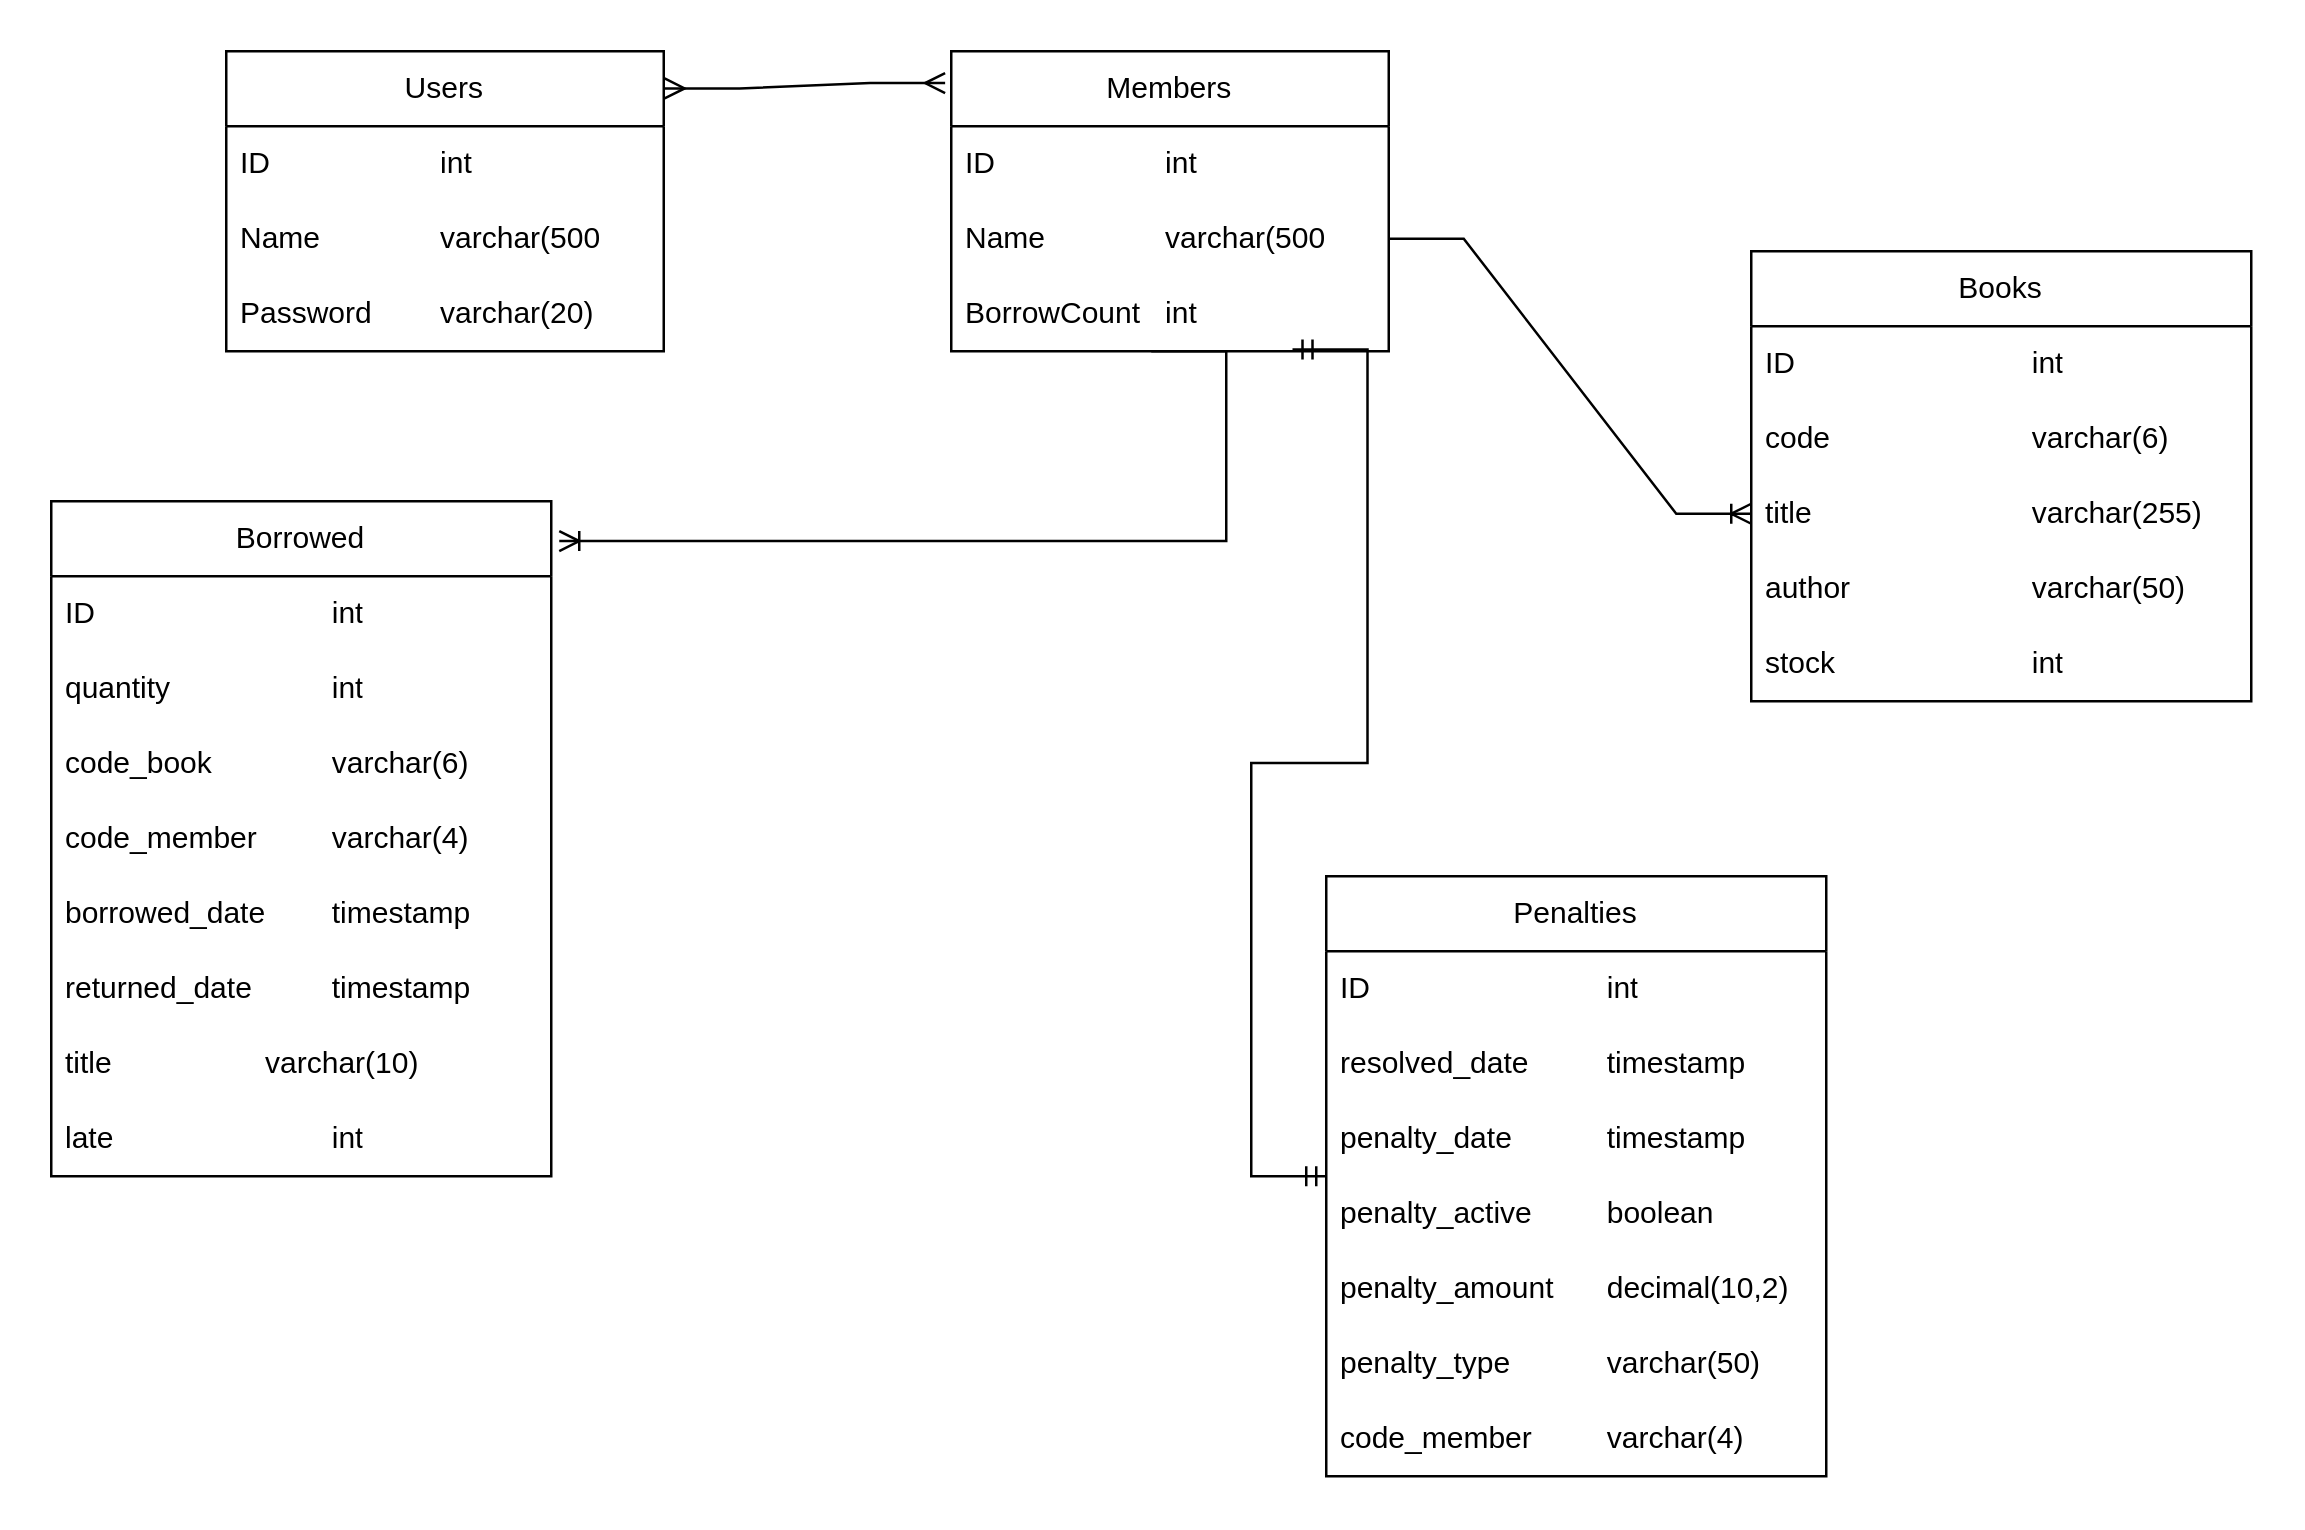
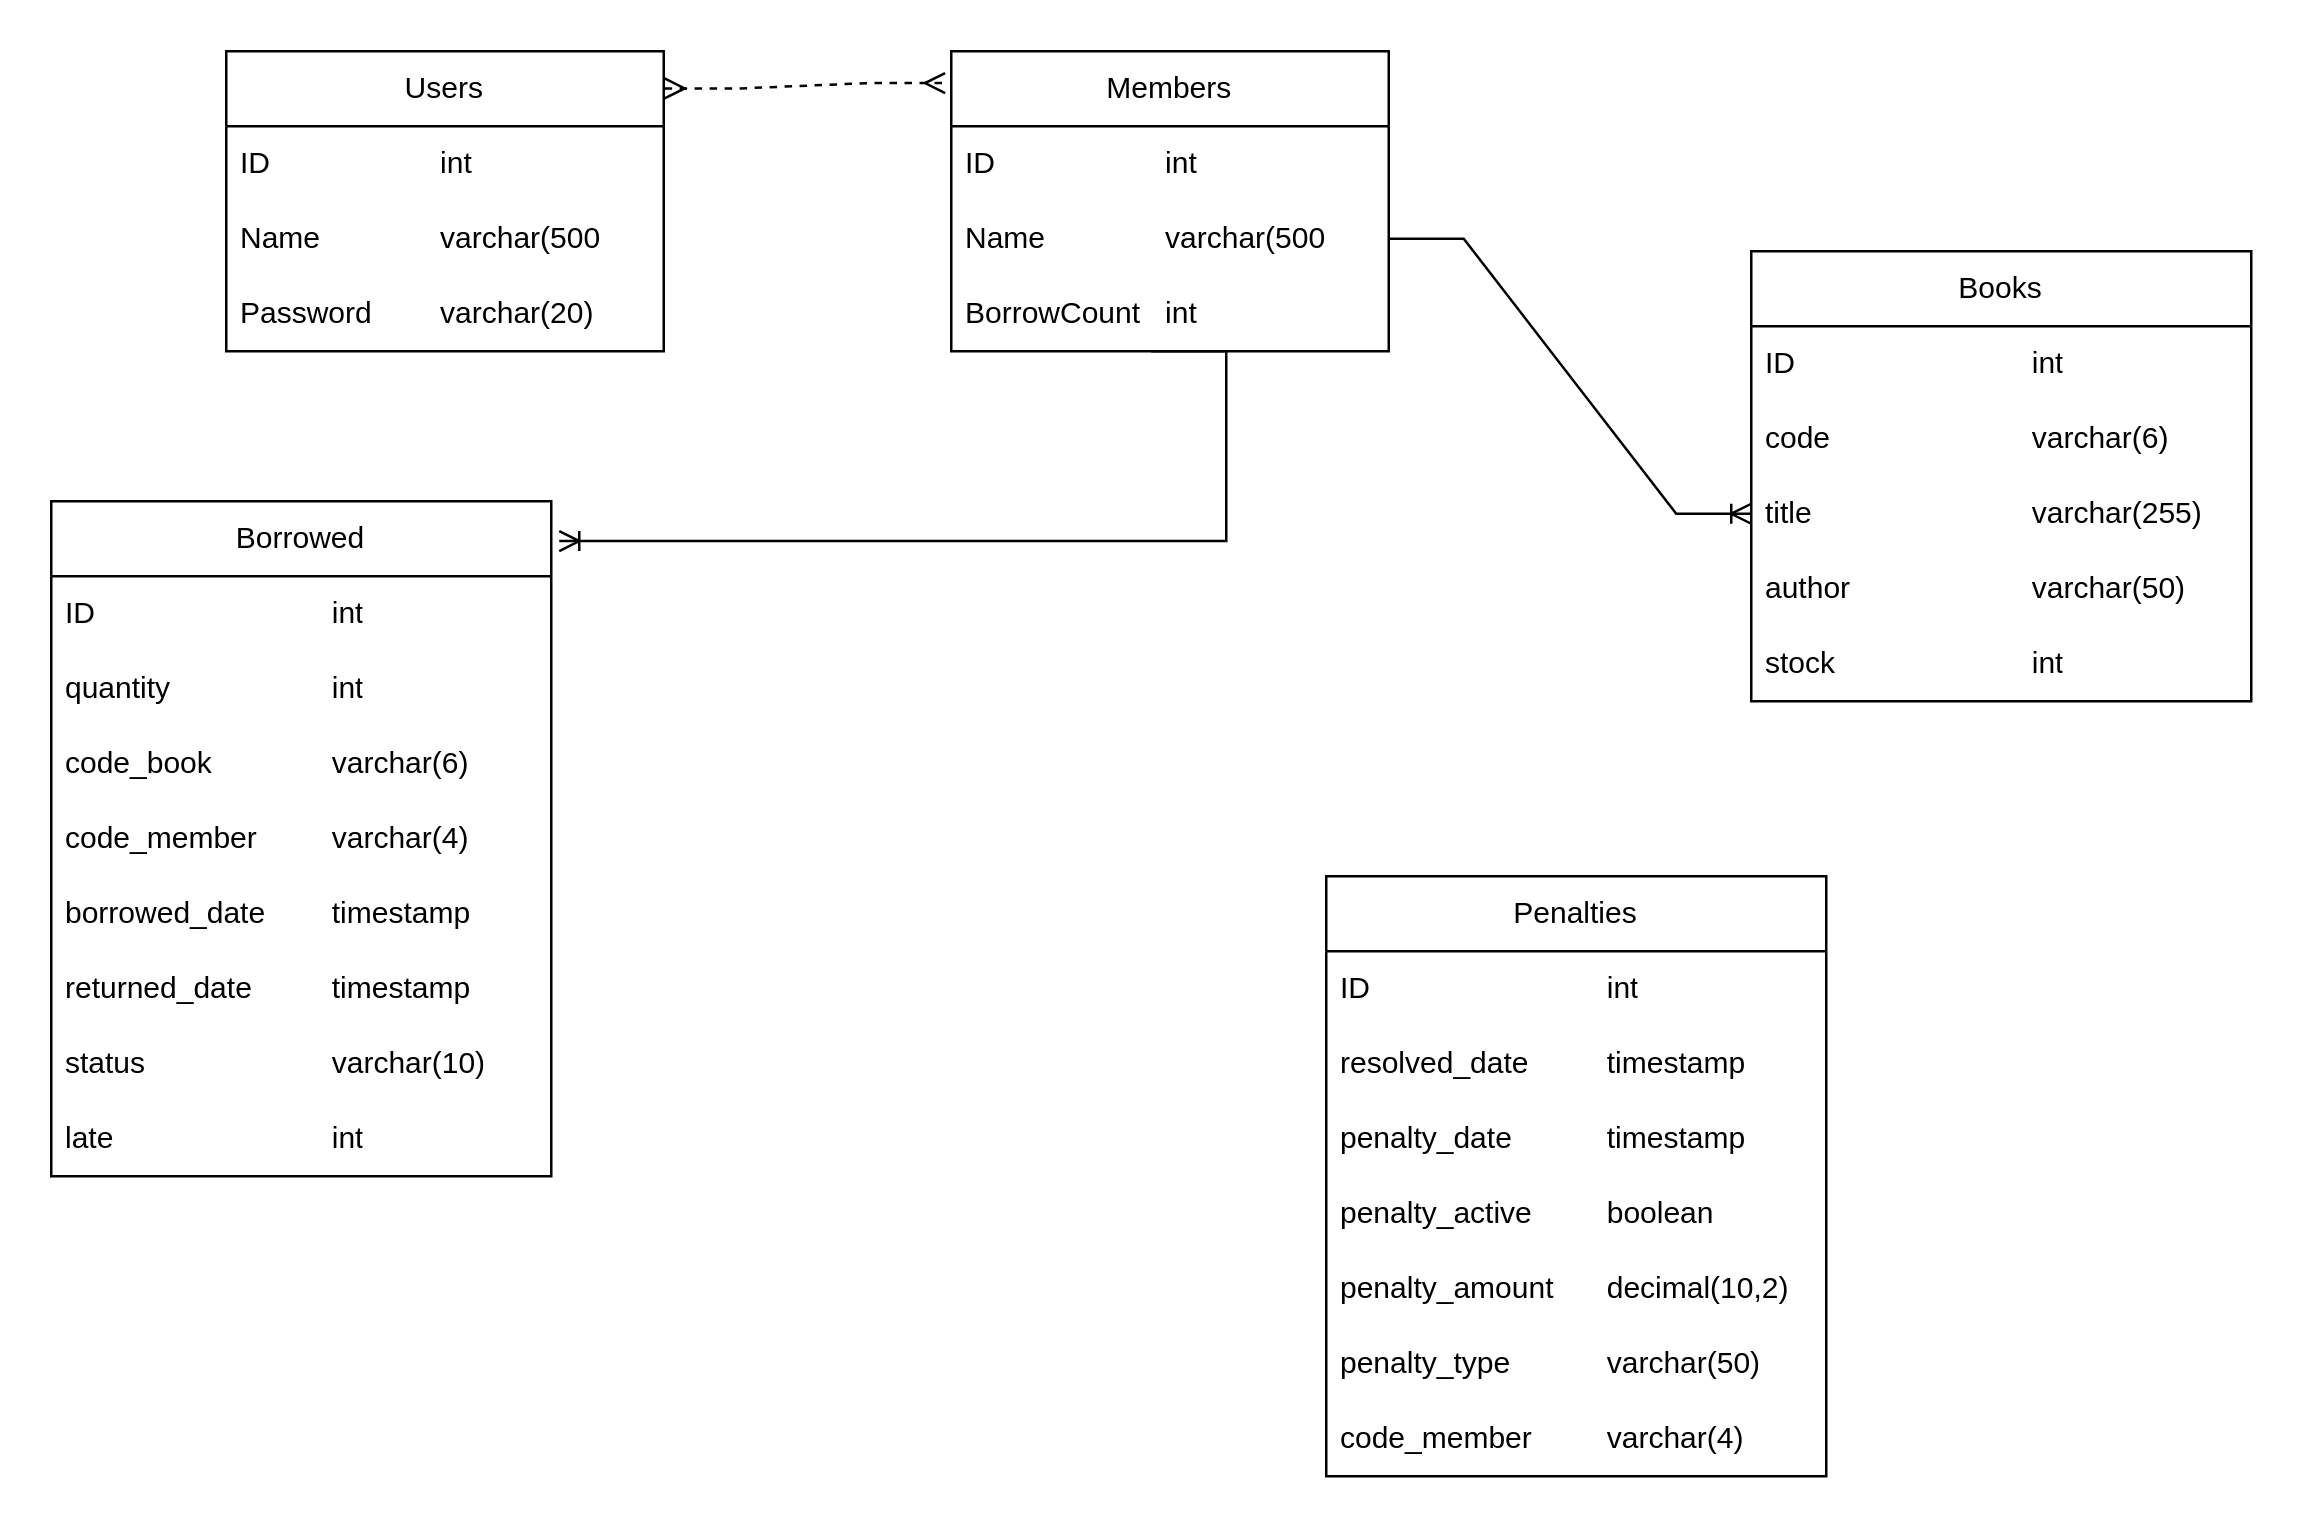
(807, 86) -> (807, 86)
(1271, 763) -> none
(218, 1064) -> (234, 1064)
